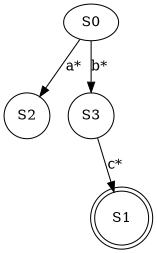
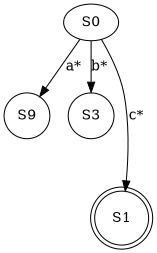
(27, 116) -> (27, 116)
(104, 160) -> (126, 108)
